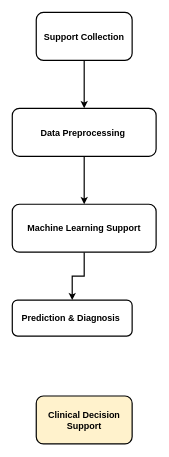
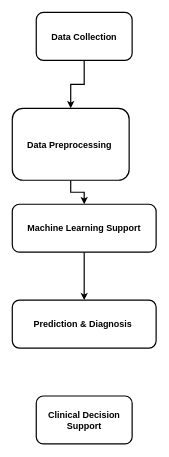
(84, 36) -> (84, 36)
(84, 132) -> (71, 144)
(72, 318) -> (84, 324)
(84, 420) -> (84, 420)
